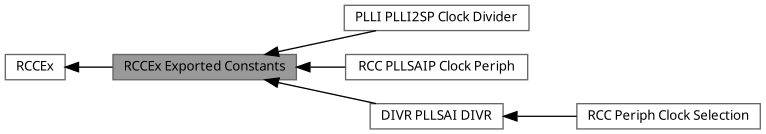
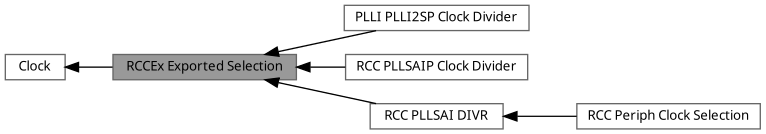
(35, 67) -> (35, 67)
(205, 67) -> (205, 67)
(437, 67) -> (437, 67)
(437, 116) -> (437, 116)
